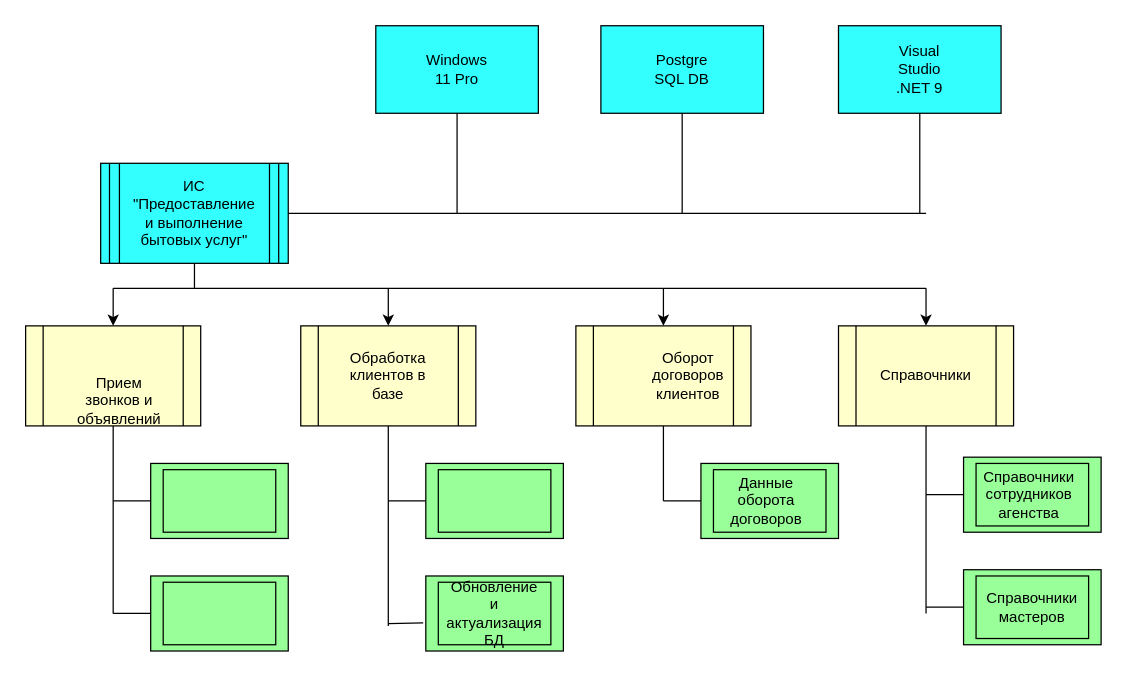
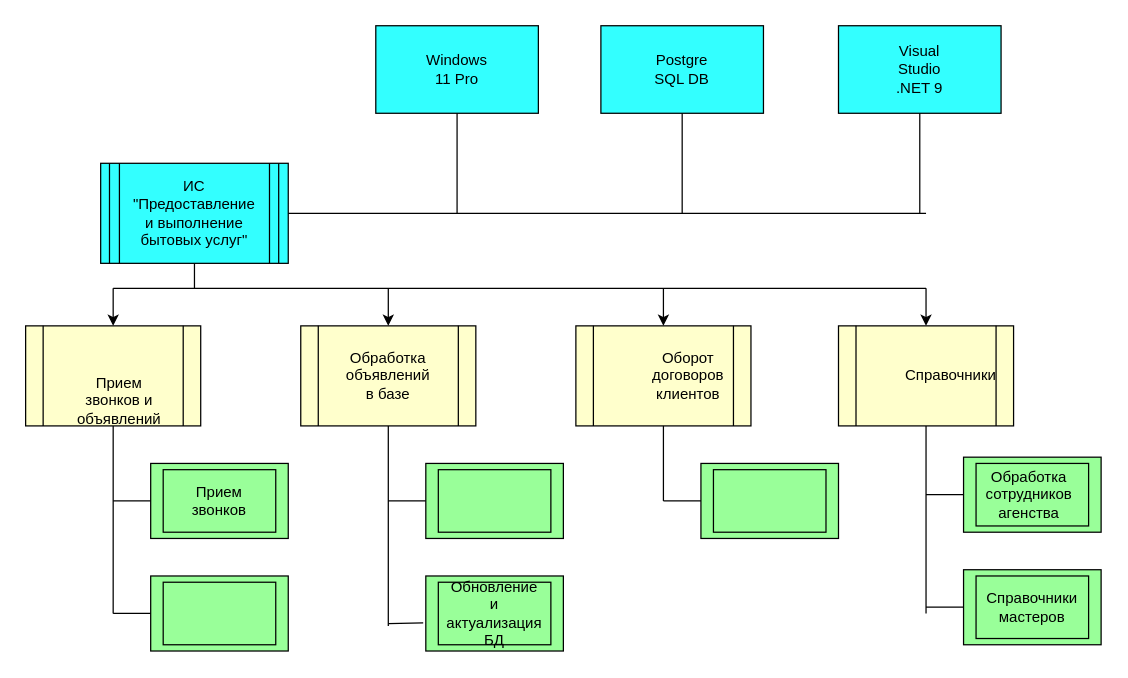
(388, 376) -> (388, 376)
(926, 376) -> (951, 376)
(1029, 494) -> (1029, 494)
none -> (219, 501)
(766, 501) -> none
